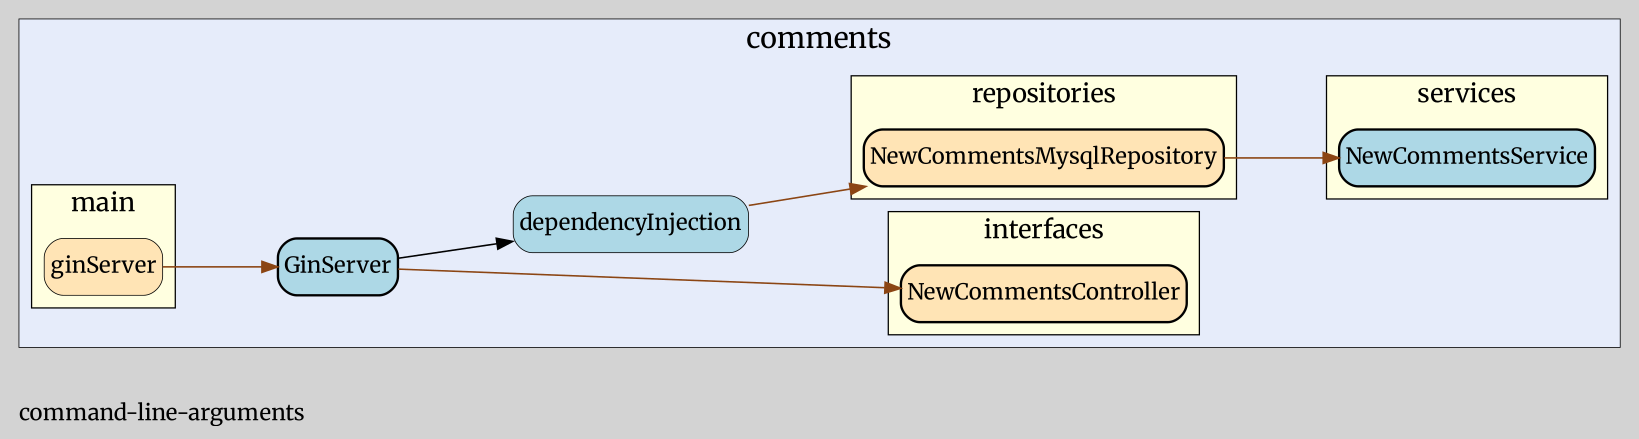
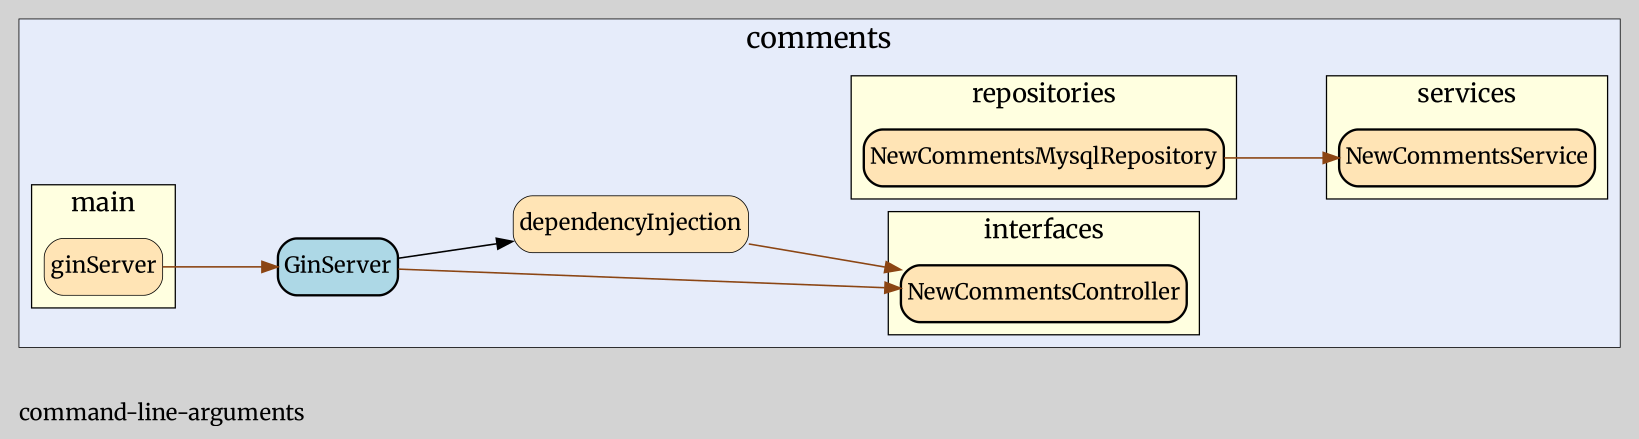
(1467, 158) -> (1467, 158)
(799, 197) -> (817, 256)
(631, 224) -> (631, 224)
